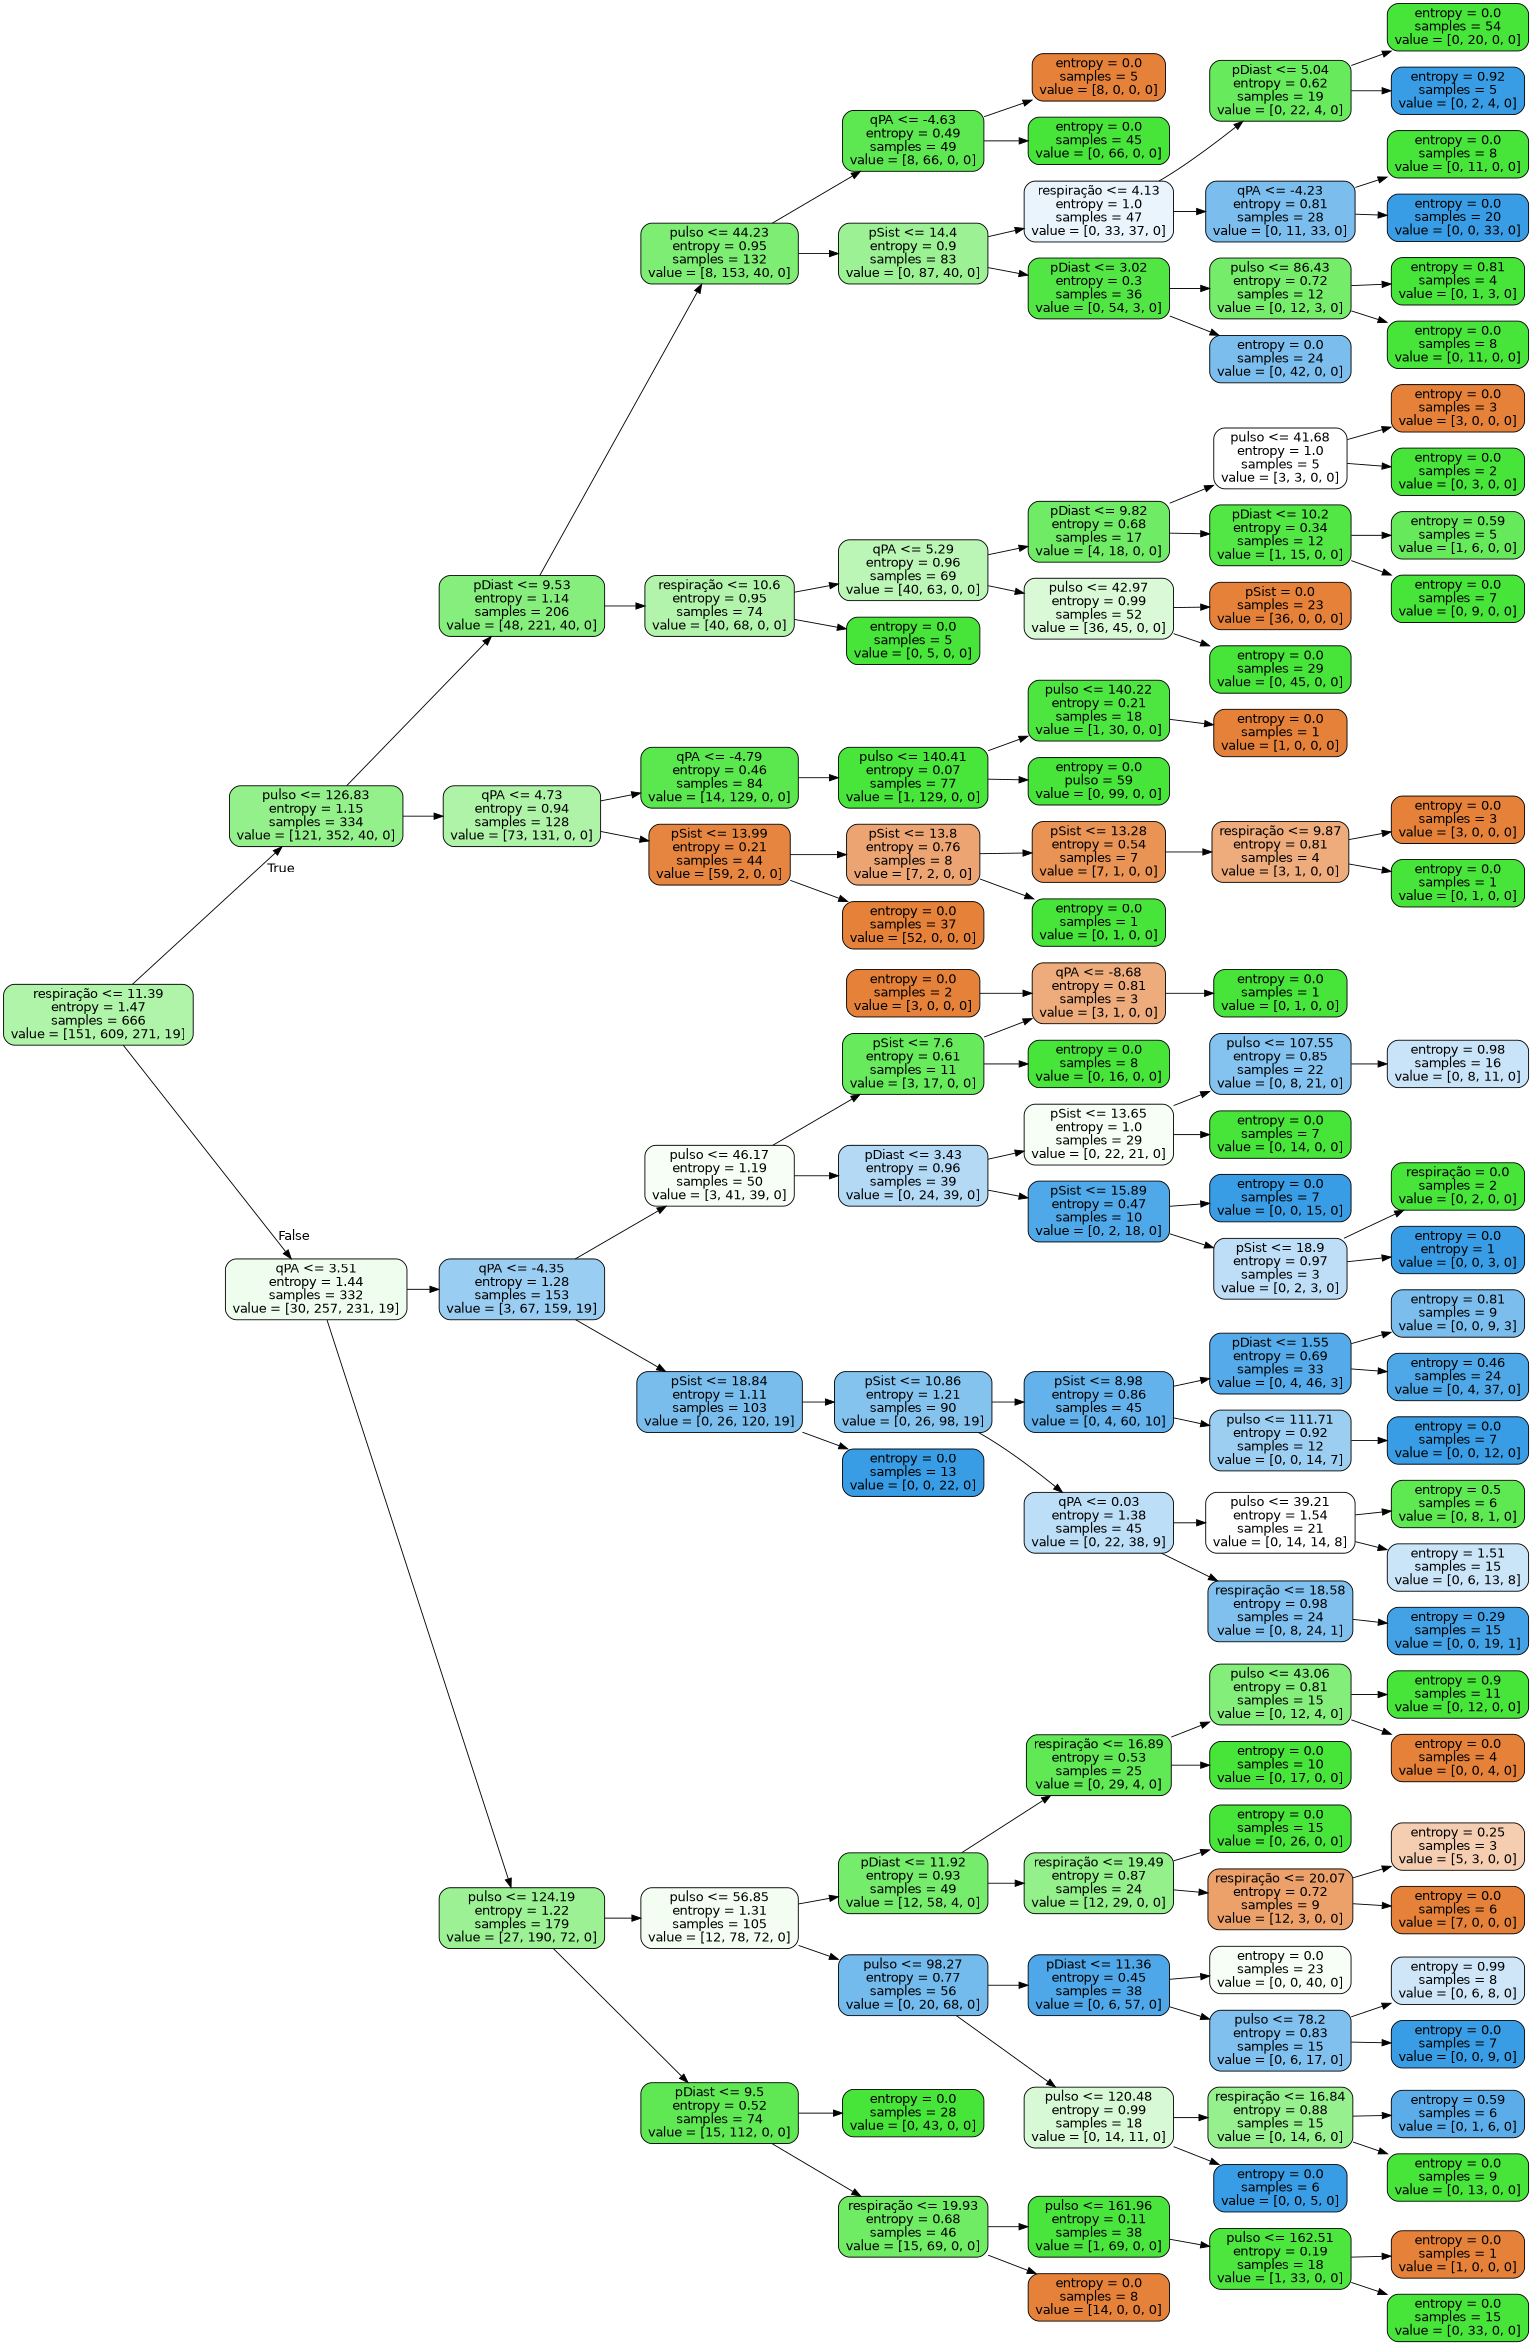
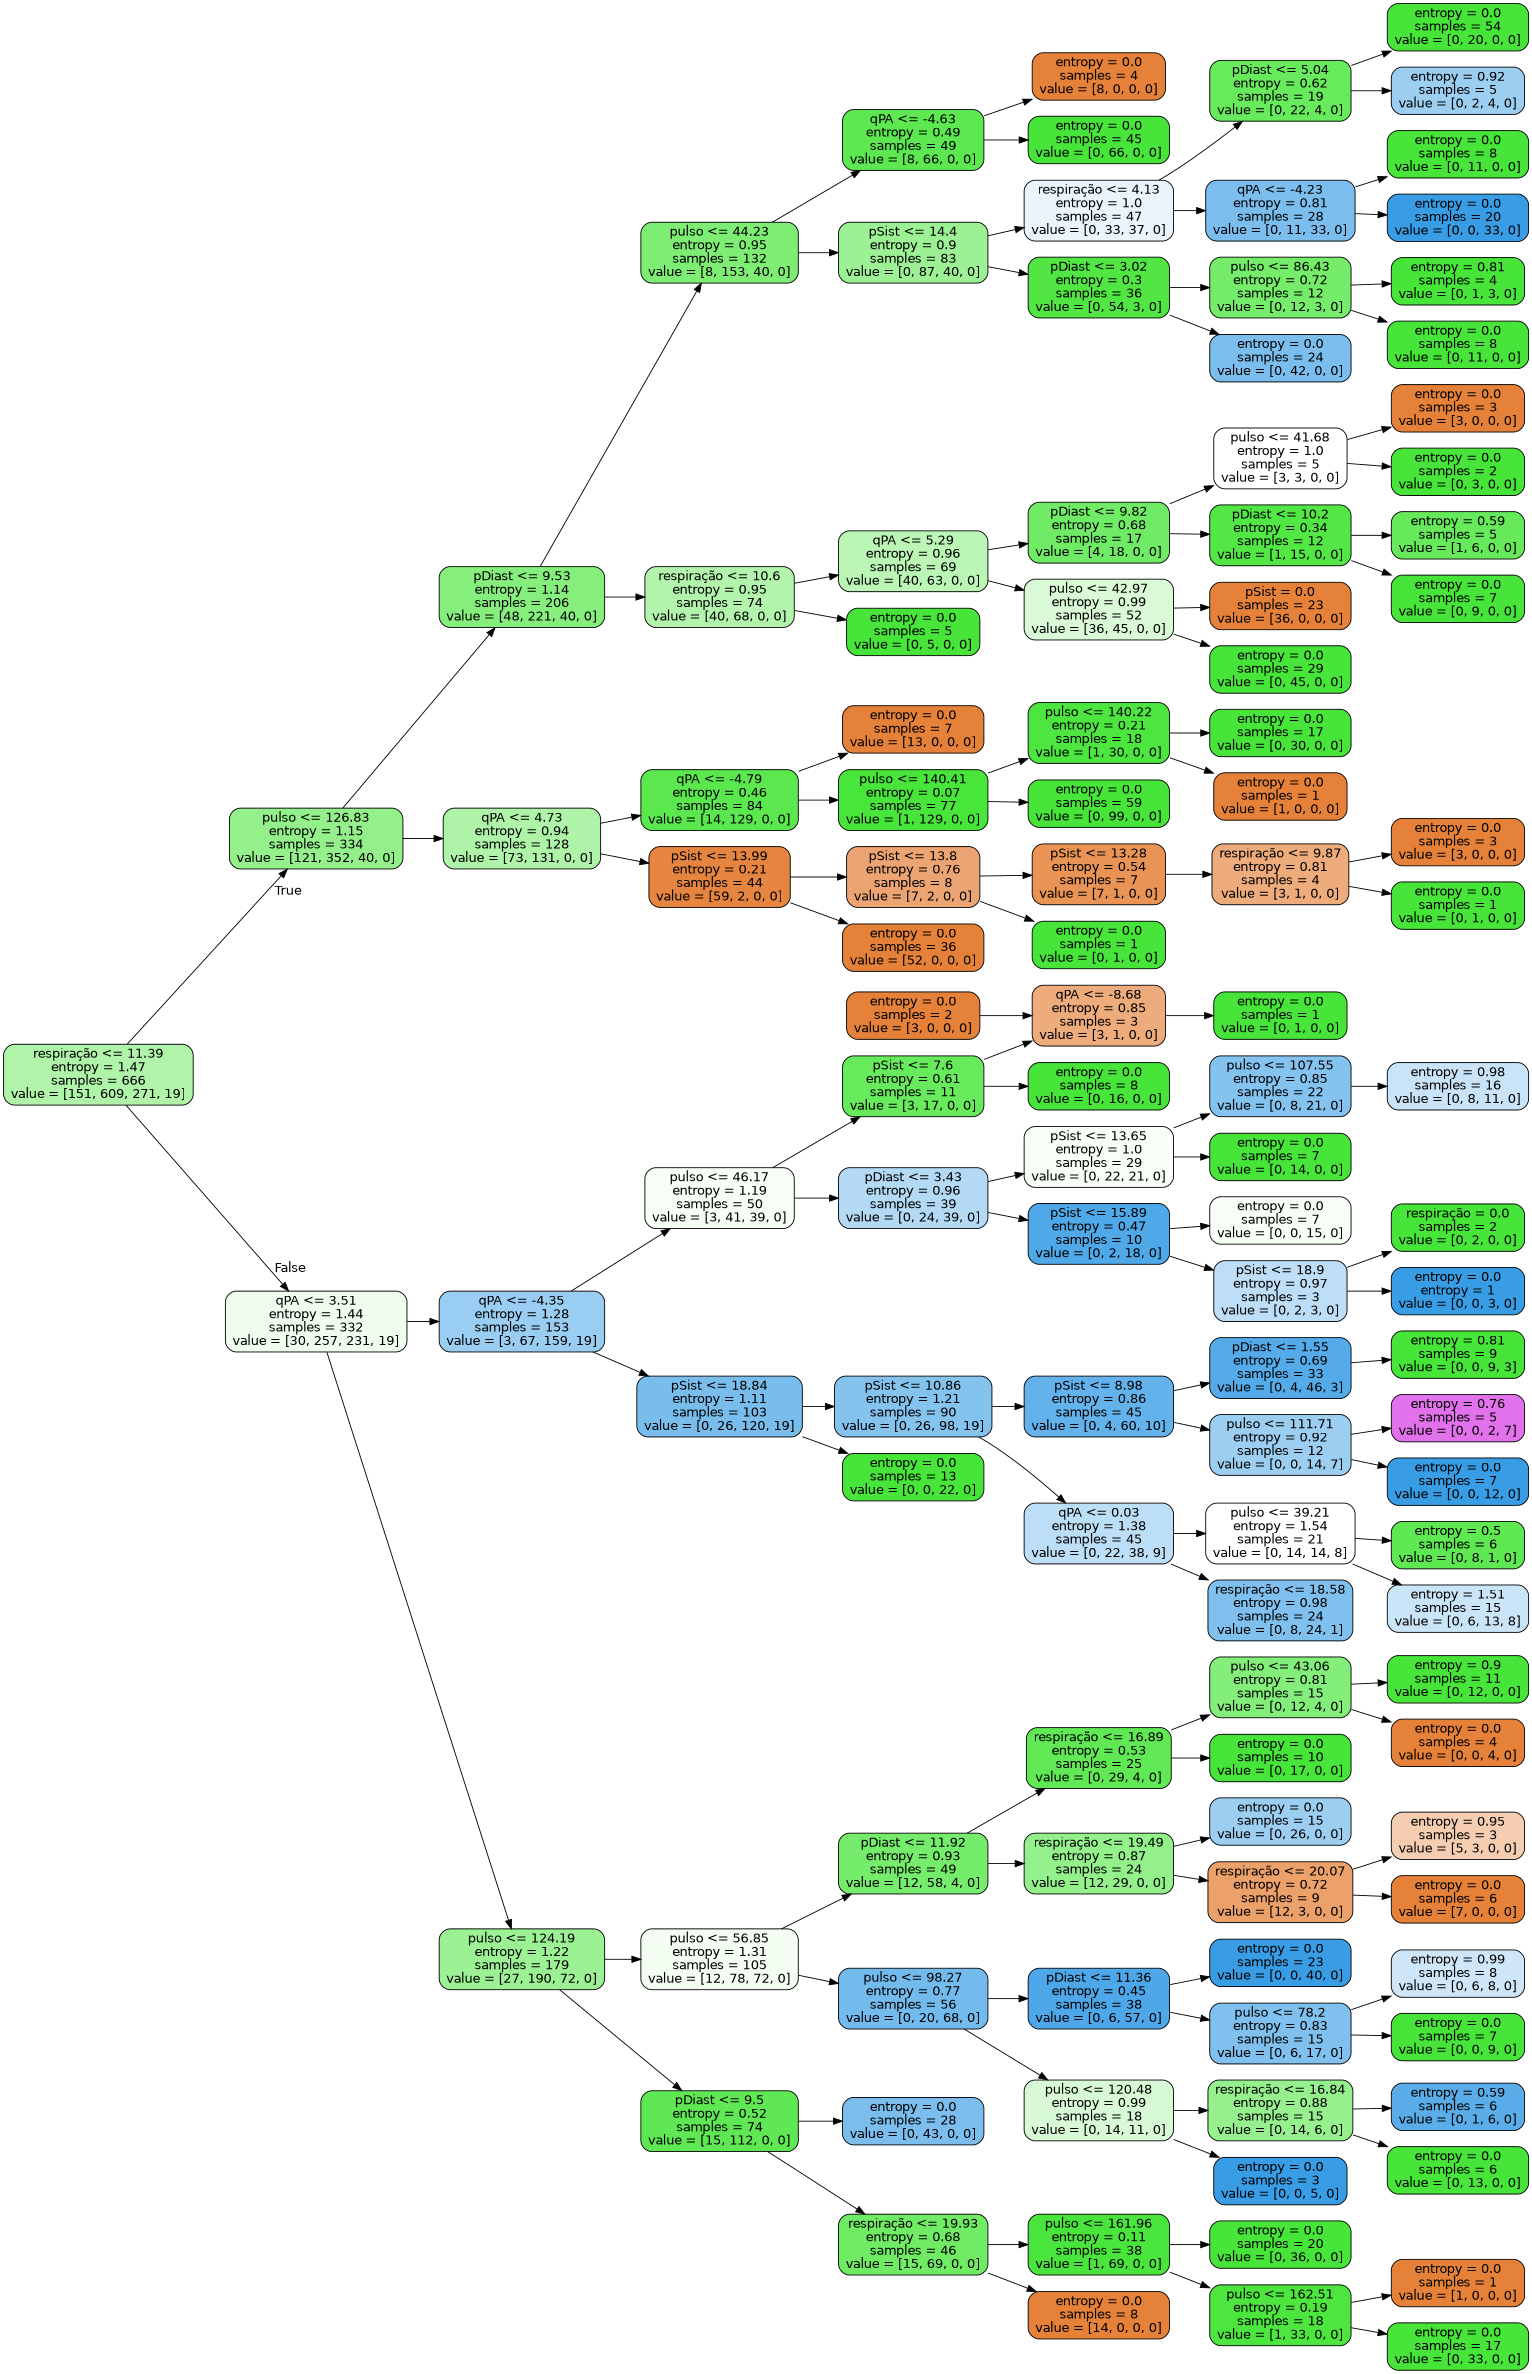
(1099, 77) -> (1099, 76)
(1458, 91) -> (1458, 91)
none -> (913, 729)
none -> (1280, 733)
(1099, 781) -> (1099, 804)
(913, 925) -> (913, 948)
(1099, 993) -> (1099, 1016)
(1280, 1198) -> (1280, 1220)
(1458, 1313) -> (1458, 1355)
(1458, 1377) -> none
none -> (1458, 1418)
(913, 1473) -> (913, 1477)
(1458, 1631) -> none
(1280, 1829) -> (1280, 1822)
(1458, 1847) -> (1458, 1836)
(1280, 1970) -> (1280, 1963)
(1458, 2044) -> (1458, 2037)
(913, 2113) -> (913, 2121)
(1458, 2178) -> (1458, 2170)
(1280, 2188) -> (1280, 2181)
none -> (1280, 2245)
(1458, 2318) -> (1458, 2347)
